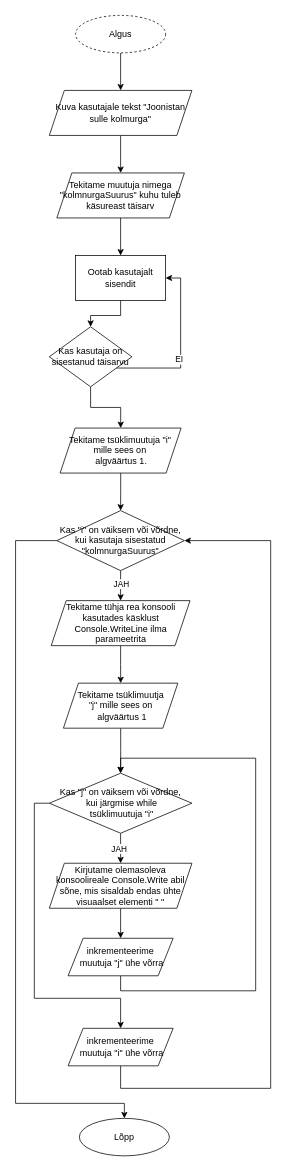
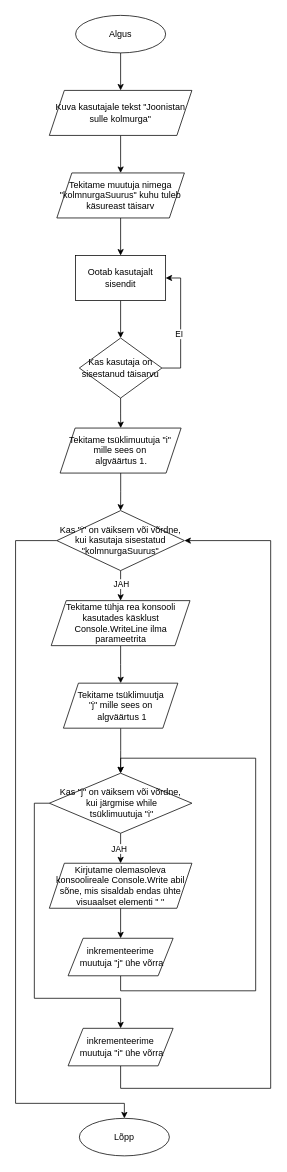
(120, 34) -> (120, 34)
(90, 357) -> (120, 368)
